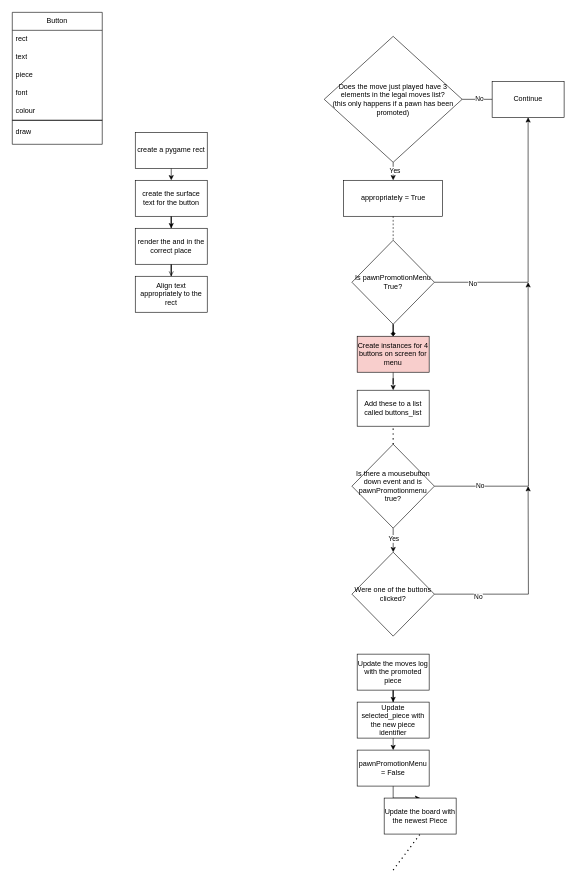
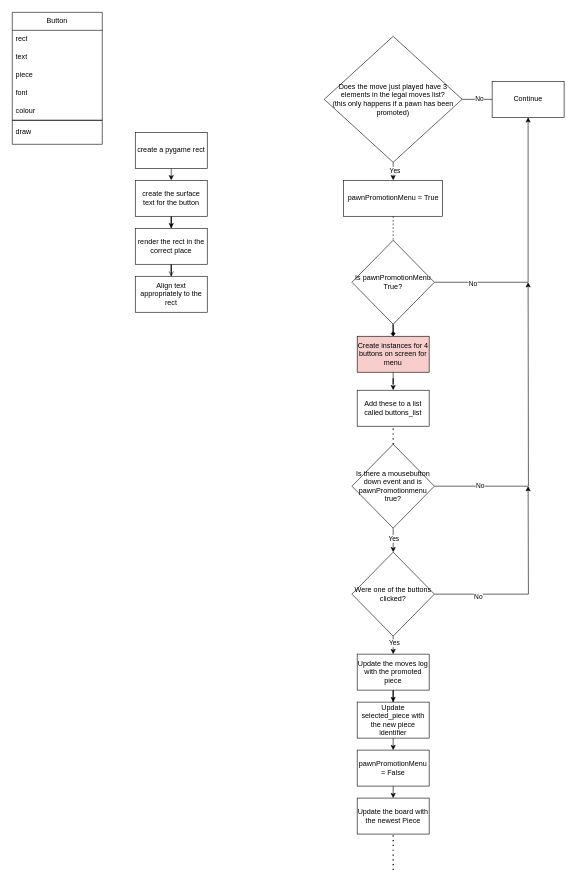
(394, 198) -> (394, 198)
(171, 246) -> (171, 246)
none -> (393, 644)
(420, 816) -> (393, 816)
